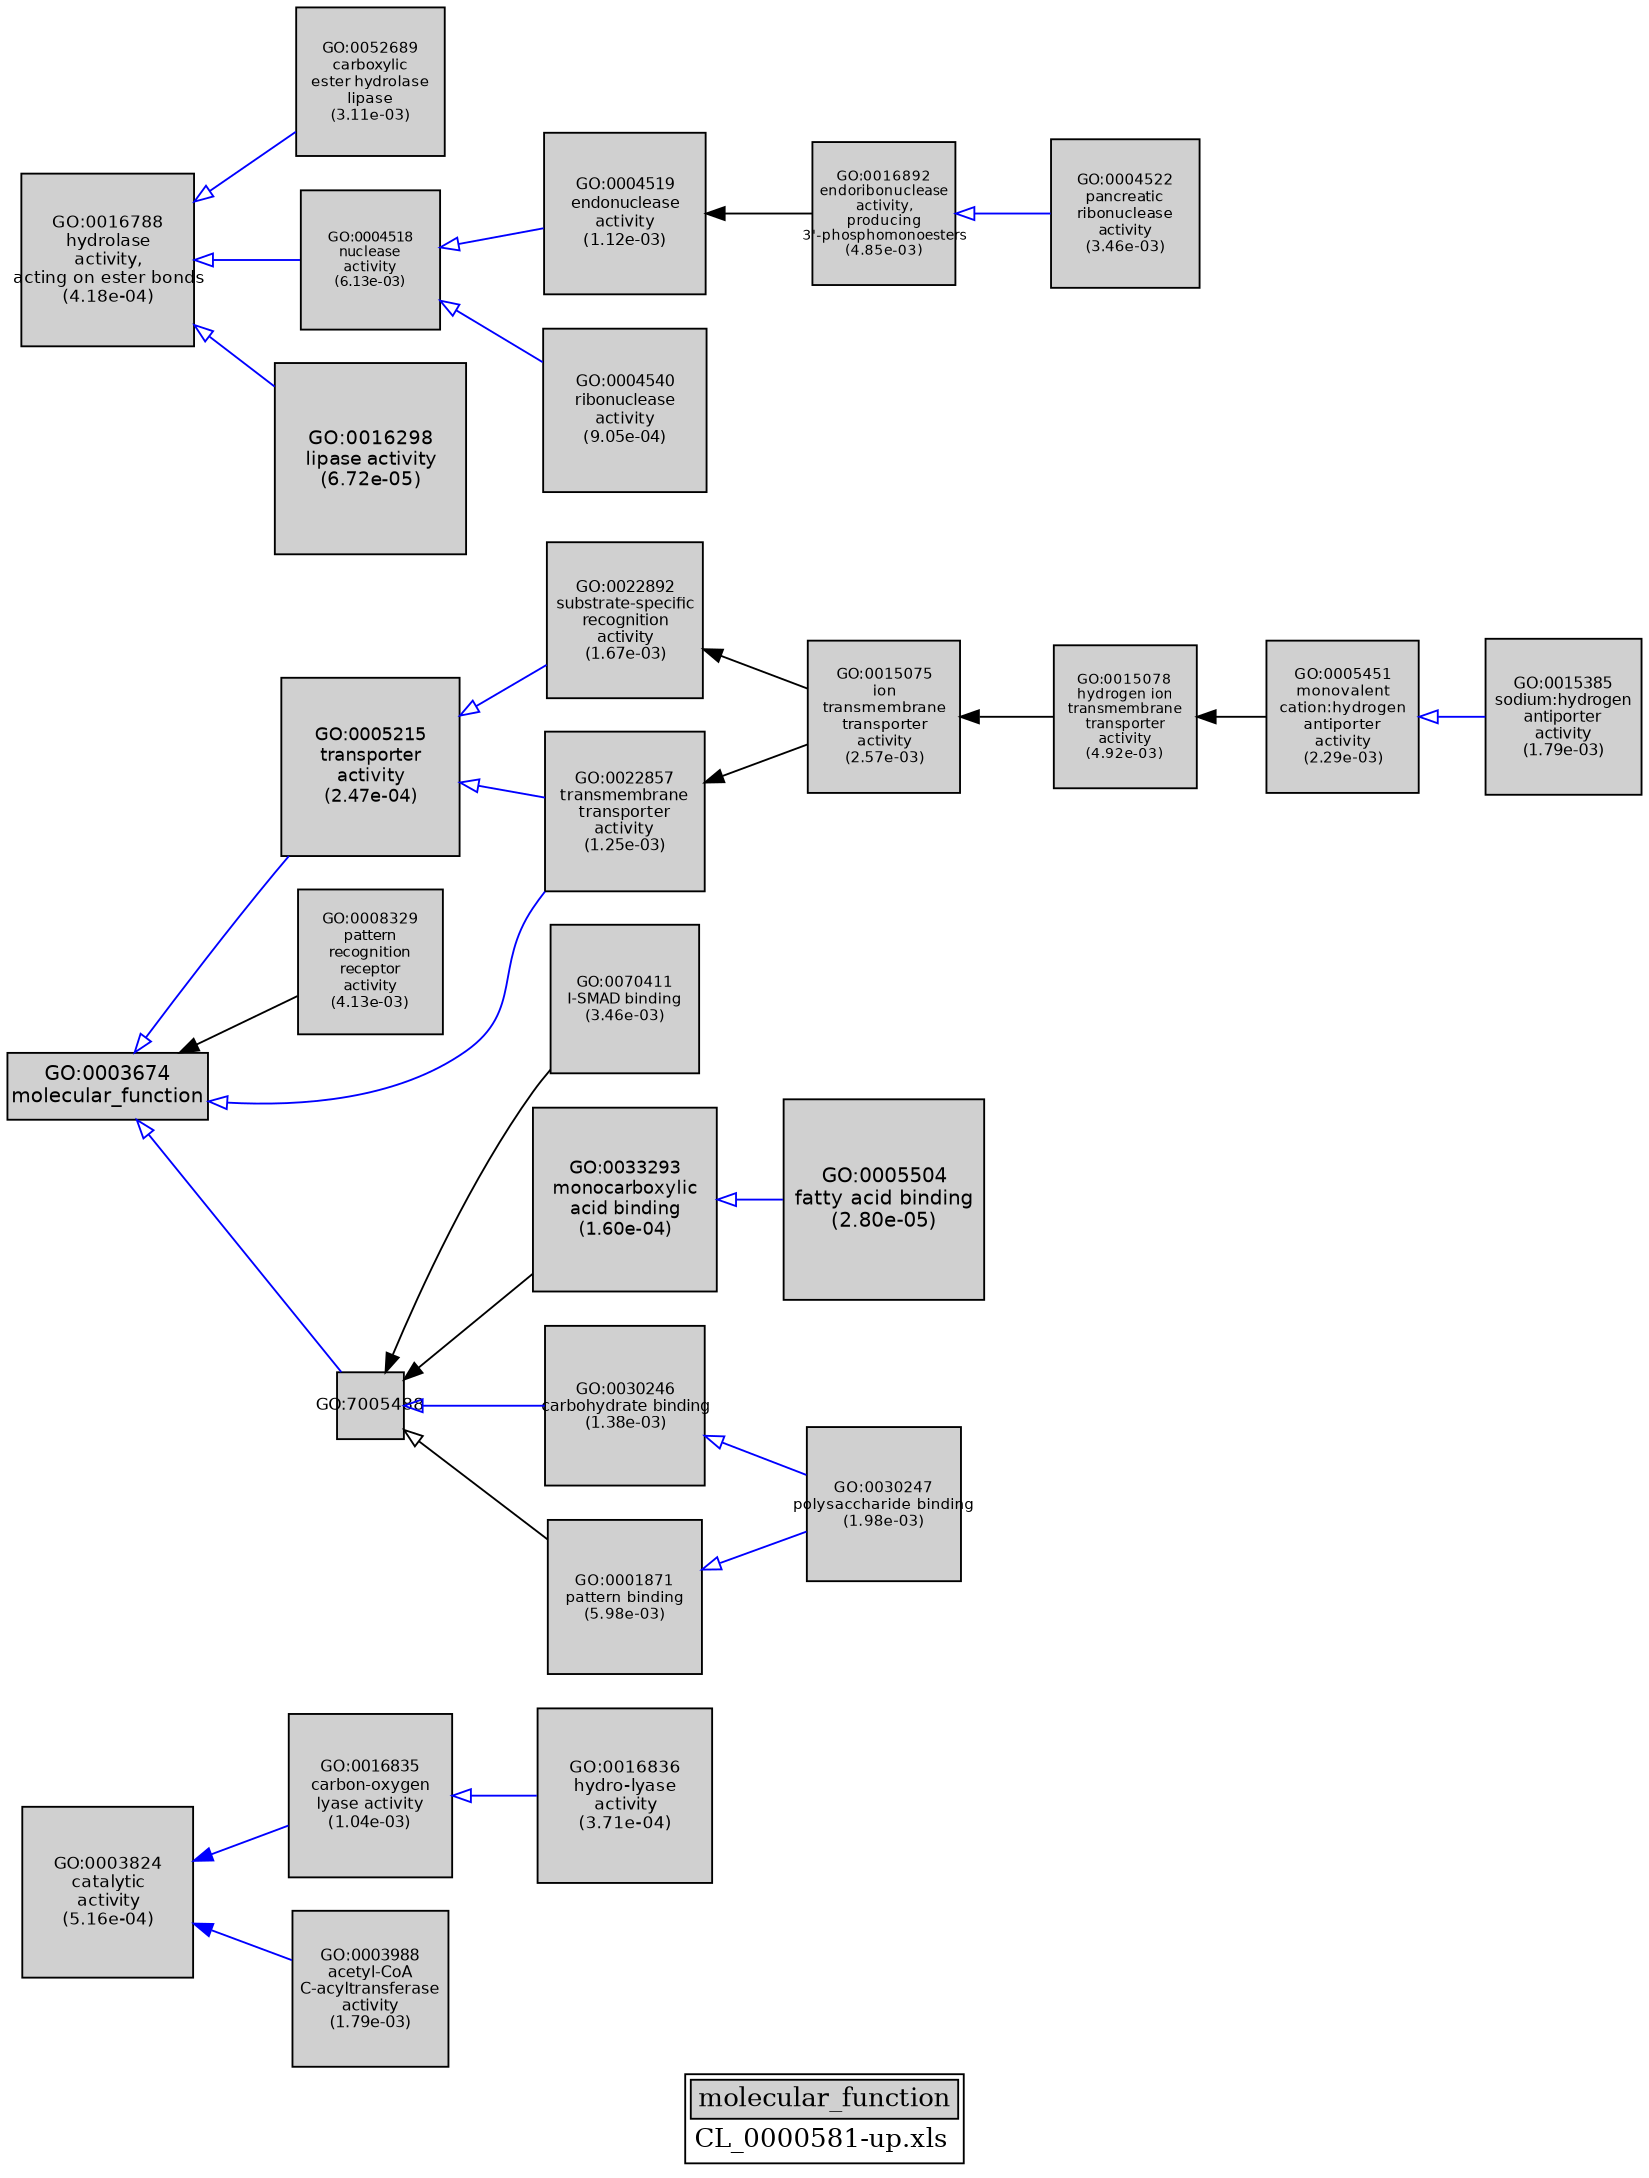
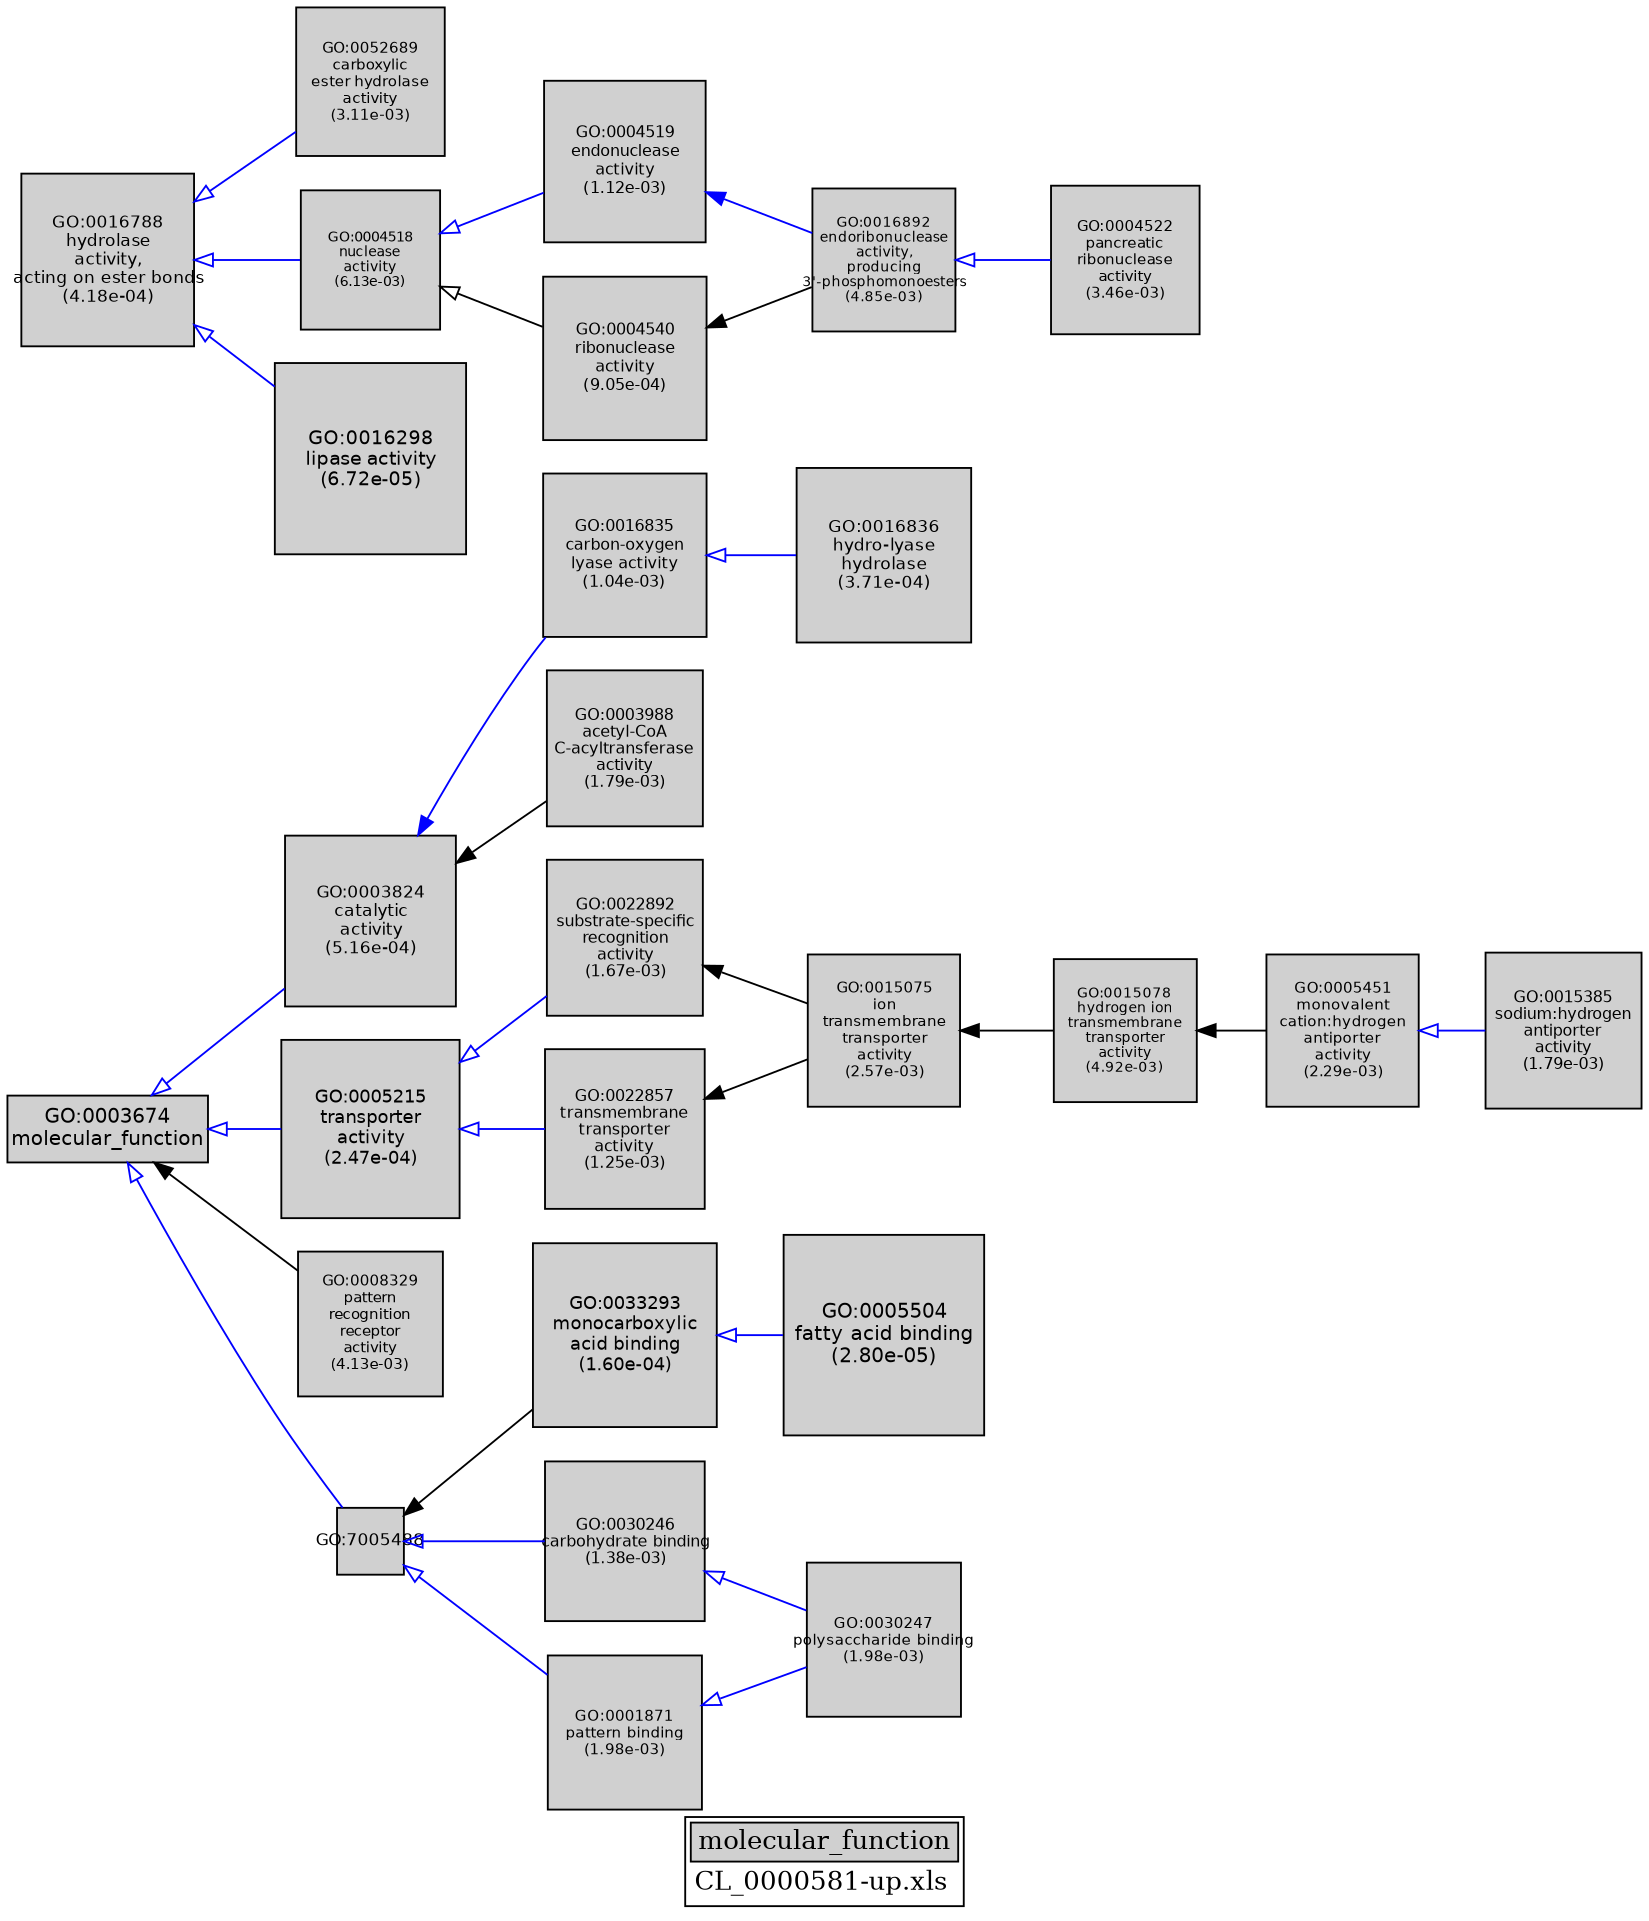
(370, 98) -> (370, 98)
(769, 214) -> (768, 216)
none -> (768, 304)
(499, 336) -> (500, 310)
(625, 999) -> none
(437, 1068) -> (225, 1036)
(483, 1490) -> (483, 1626)
(625, 1614) -> (625, 1750)
(626, 1804) -> (885, 564)
(252, 1945) -> (509, 827)
